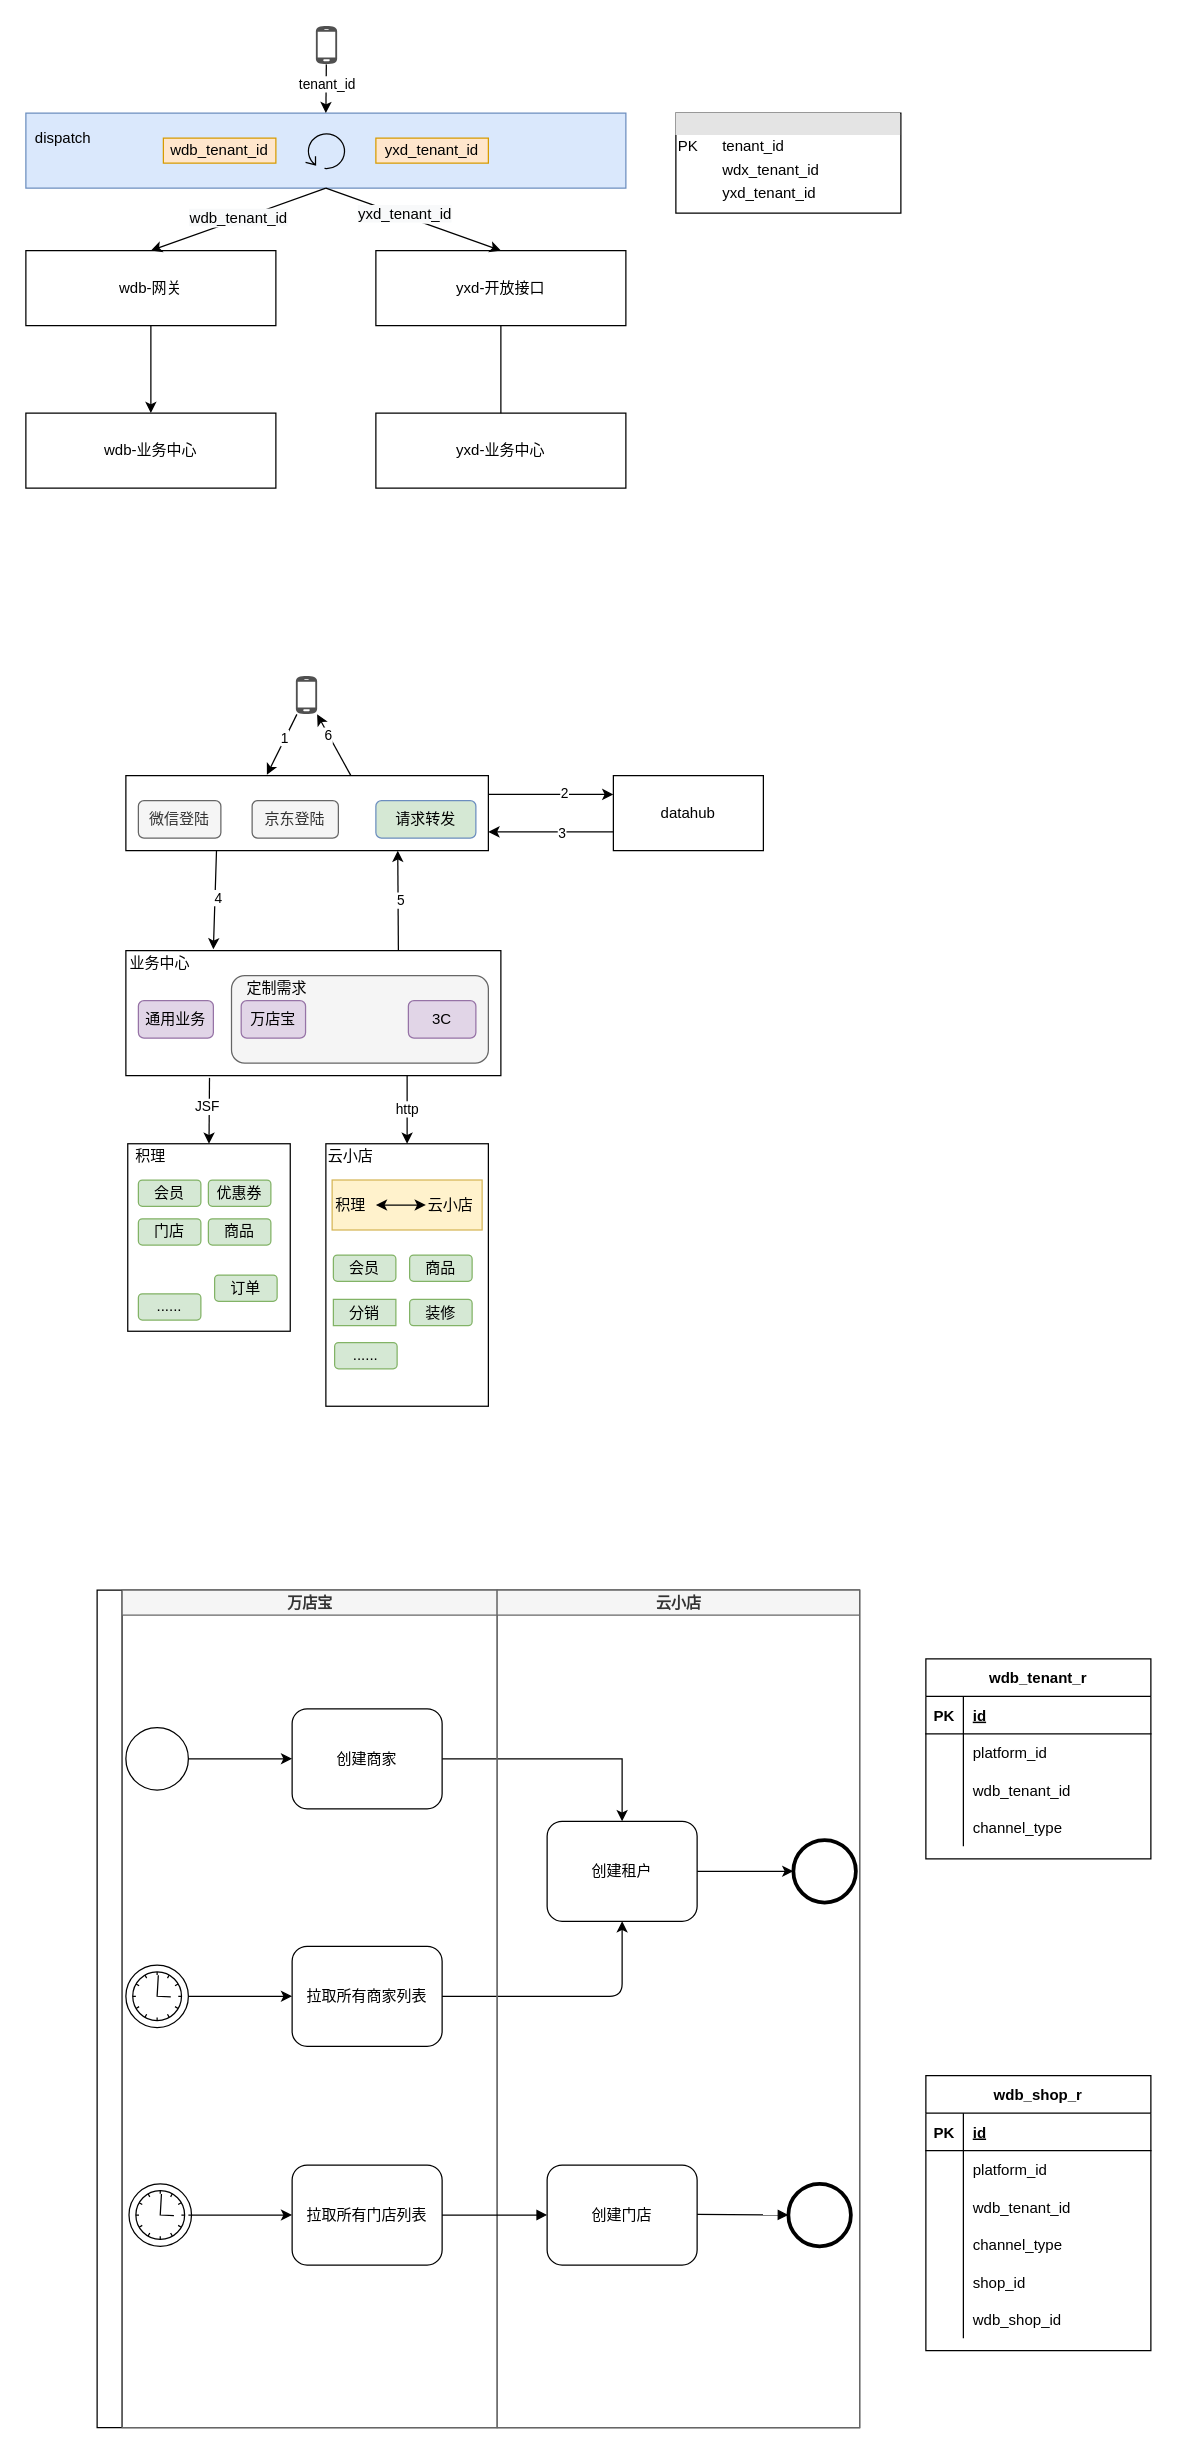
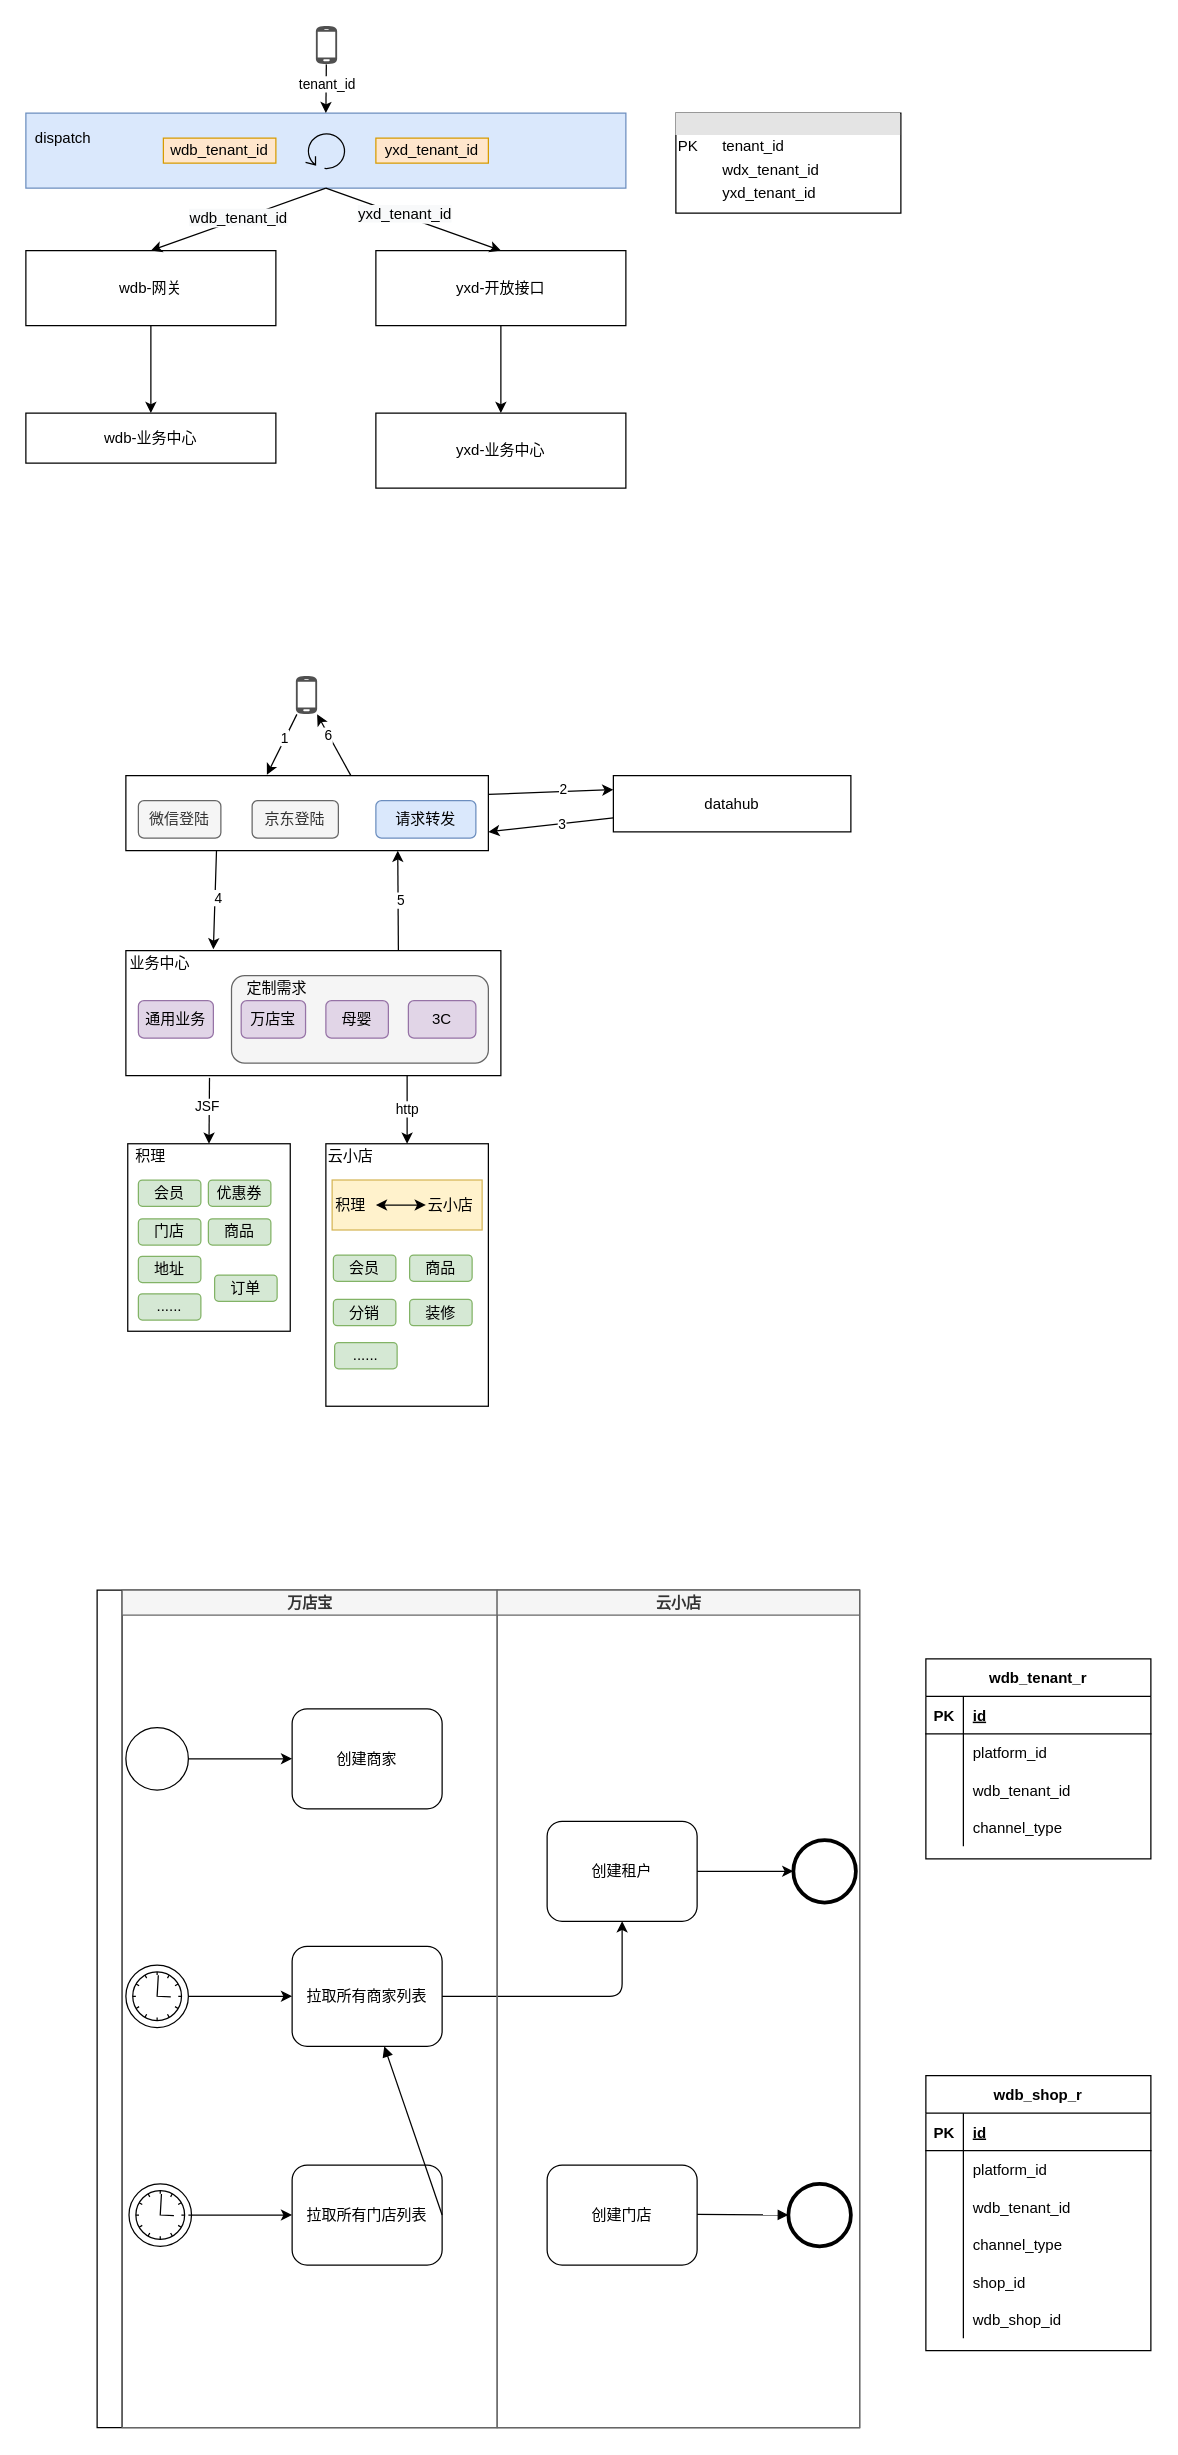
(501, 406) -> (501, 403)
(151, 451) -> (151, 438)
(688, 813) -> (732, 804)
(426, 819) -> (426, 819)
none -> (357, 1019)
none -> (169, 1269)
(364, 1313) -> (364, 1313)
(559, 1759) -> none
(489, 2215) -> (415, 2135)
